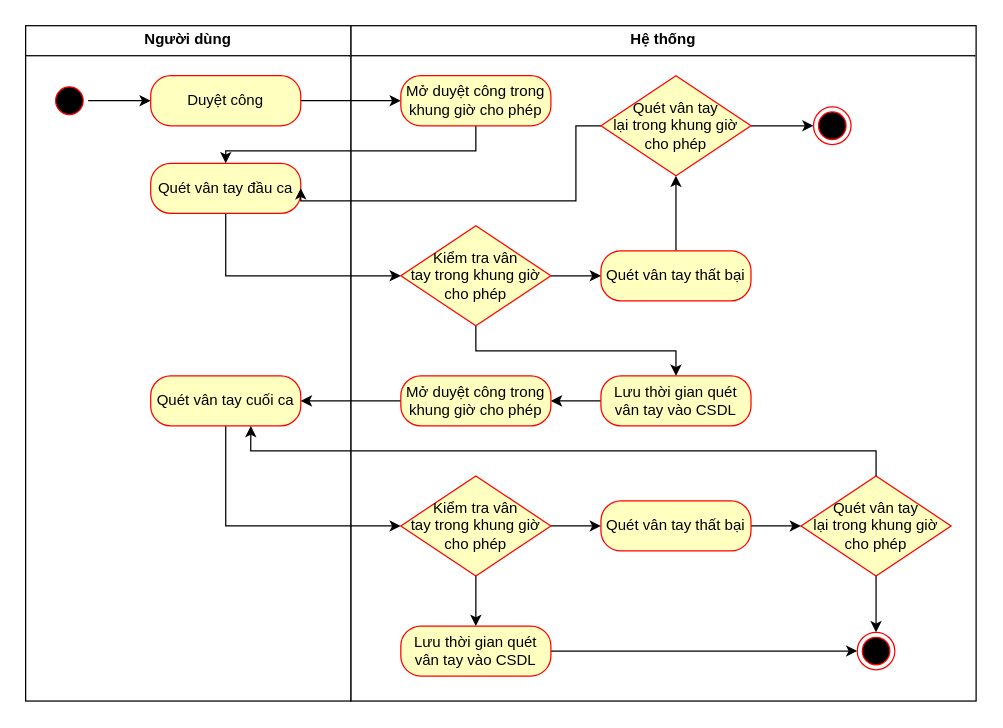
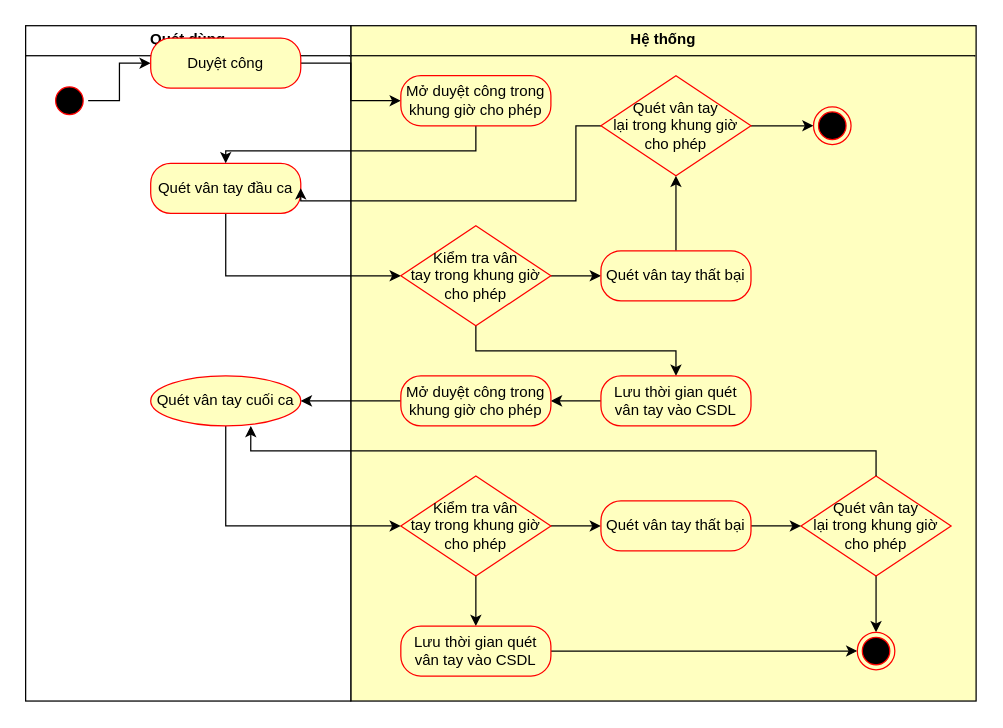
(64, 35) -> (61, 35)
(226, 101) -> (226, 63)
(663, 363) -> (663, 363)
(226, 401) -> (226, 401)
